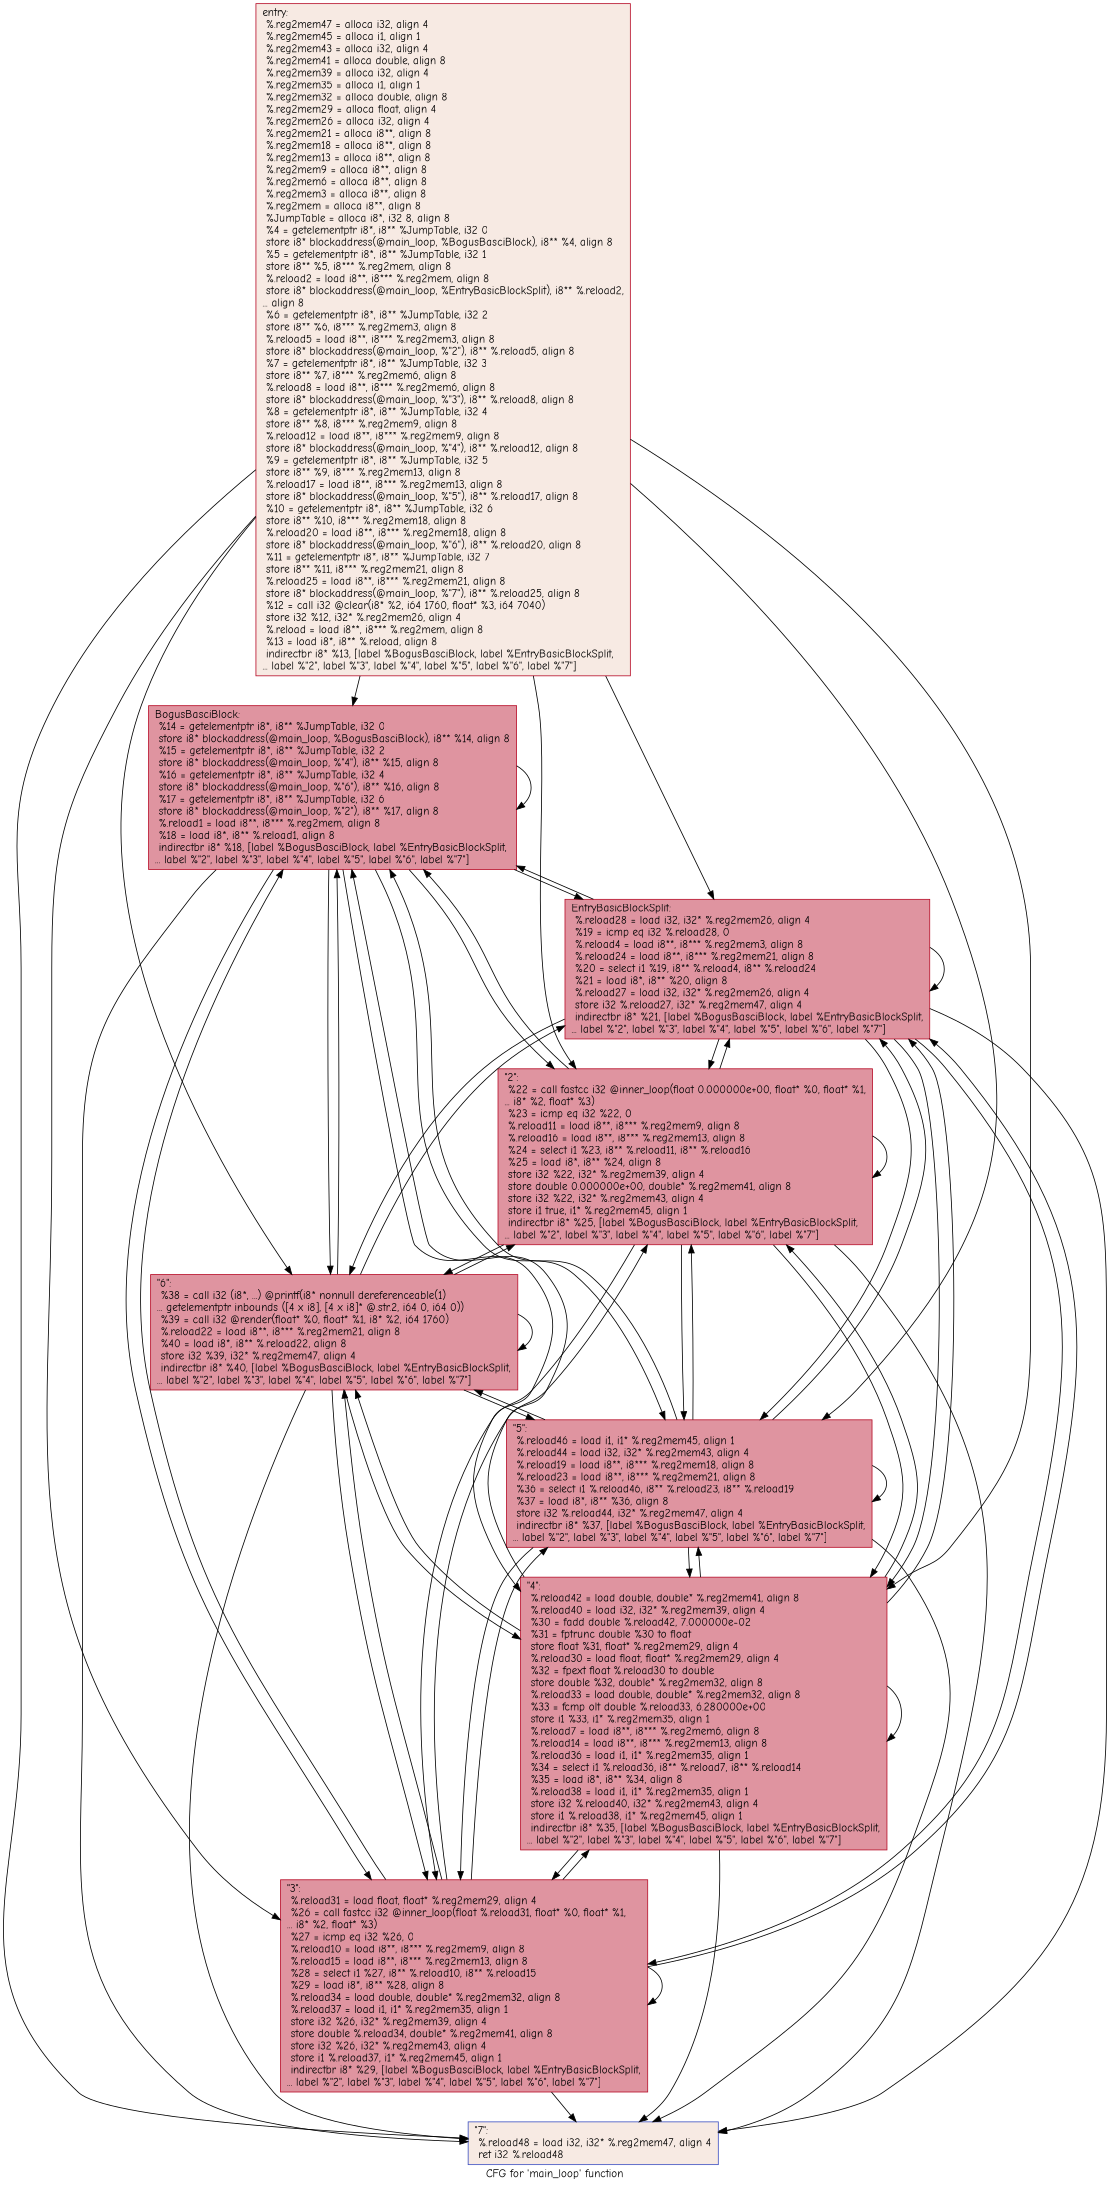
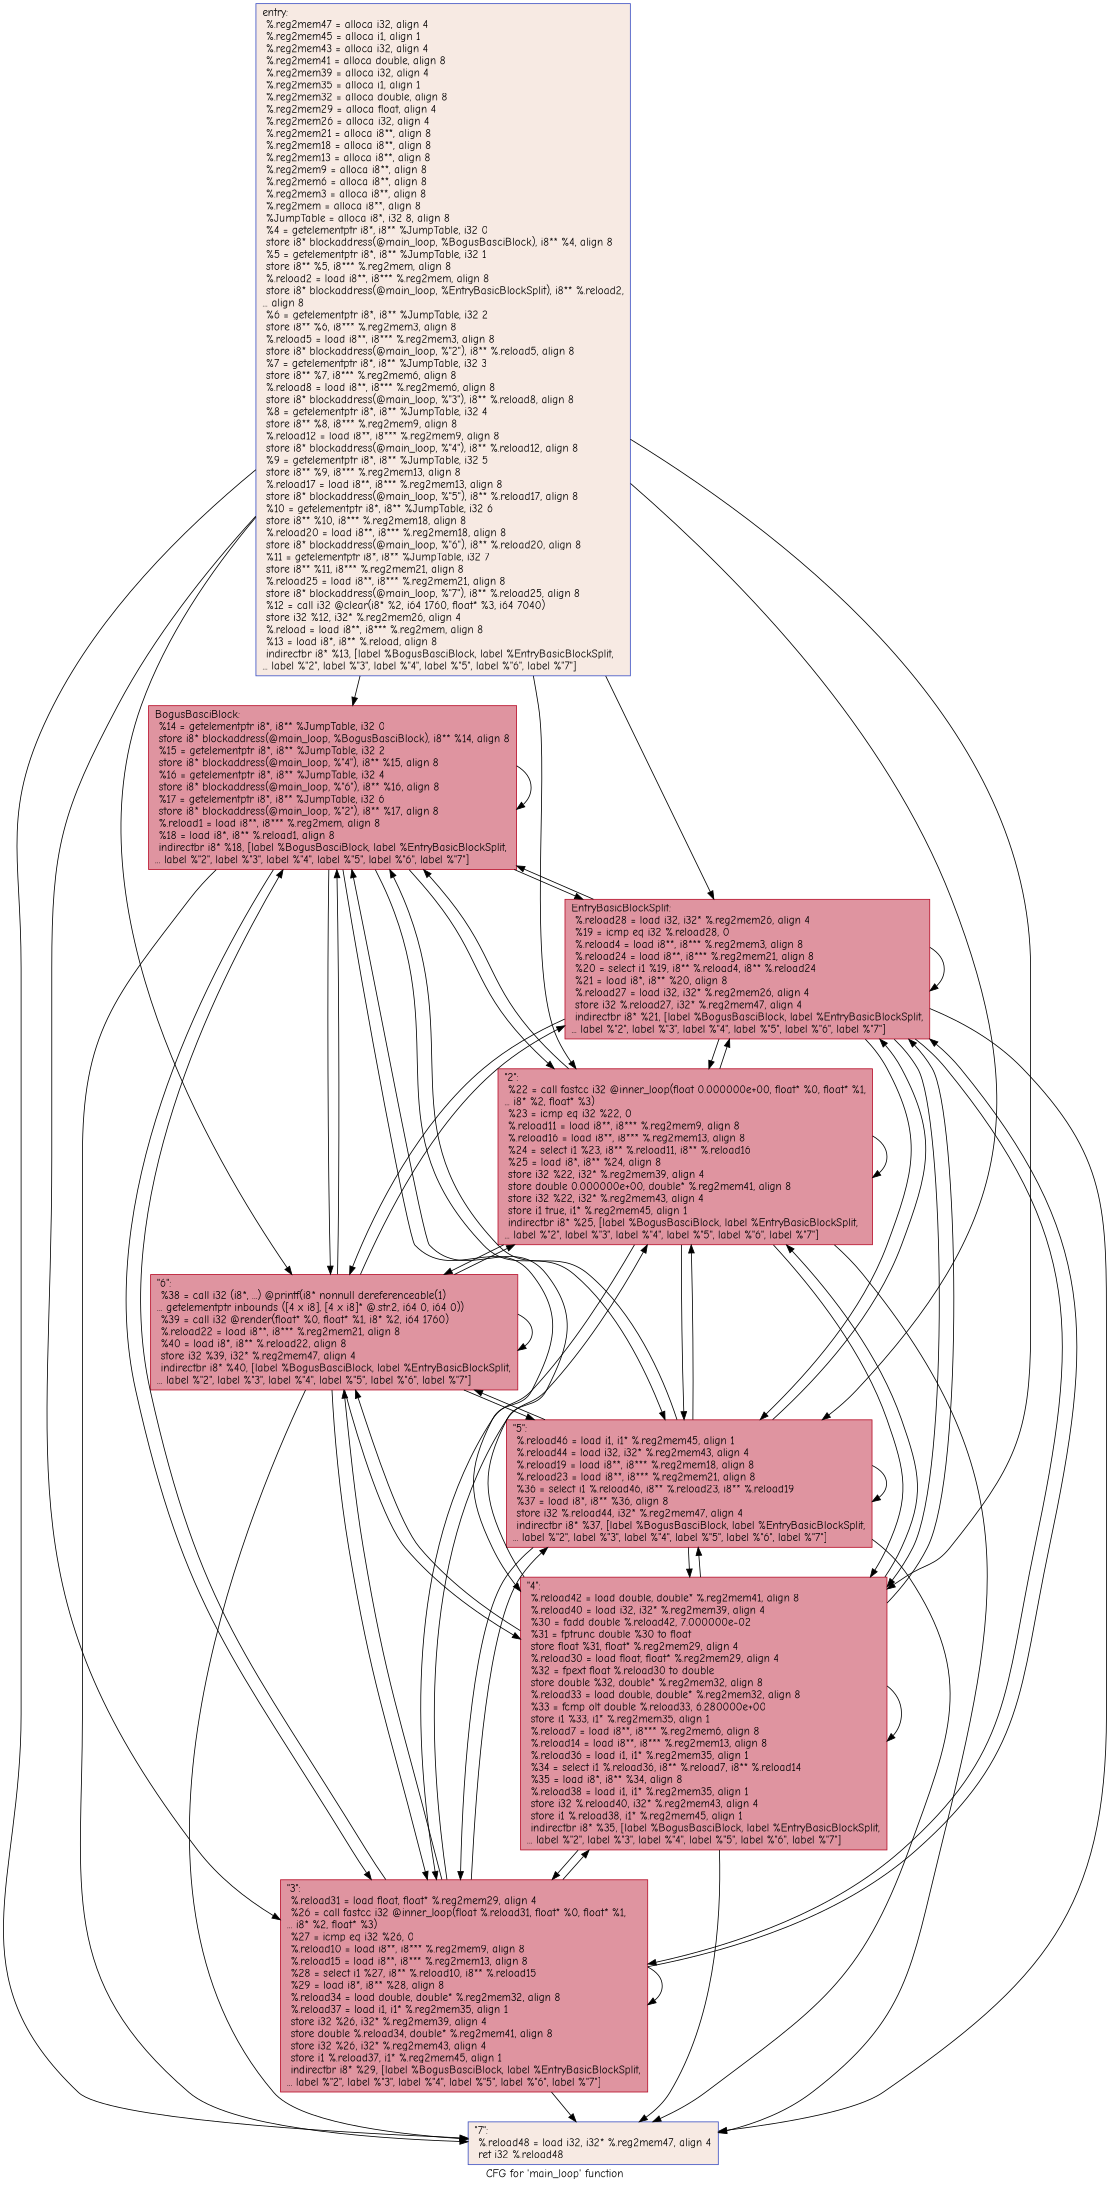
(443, 340) -> (443, 340)
